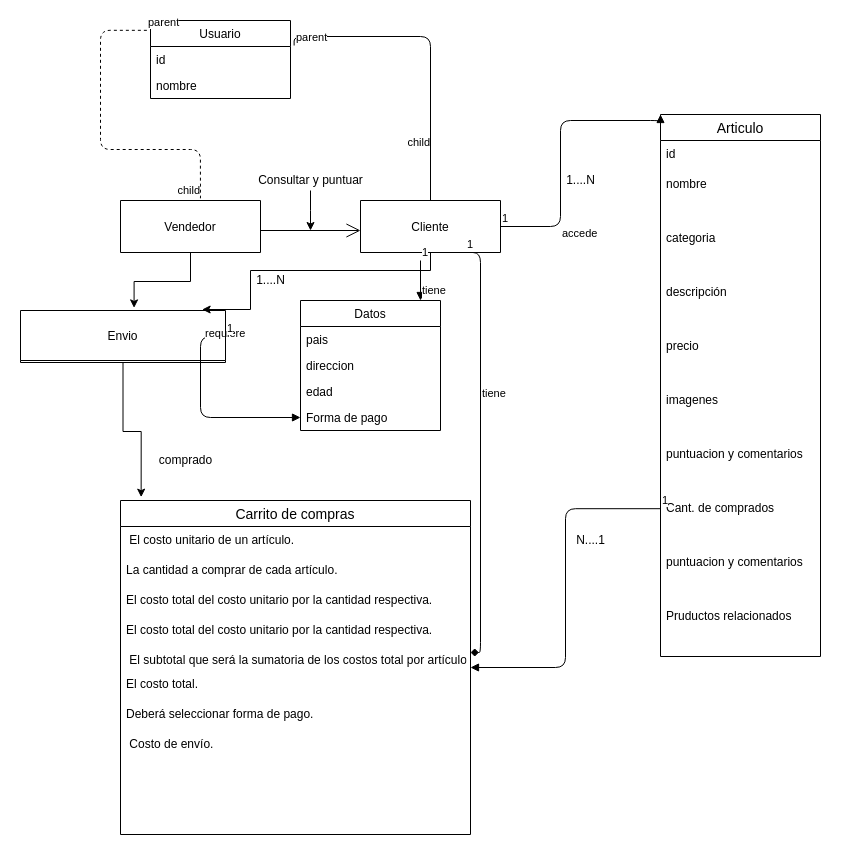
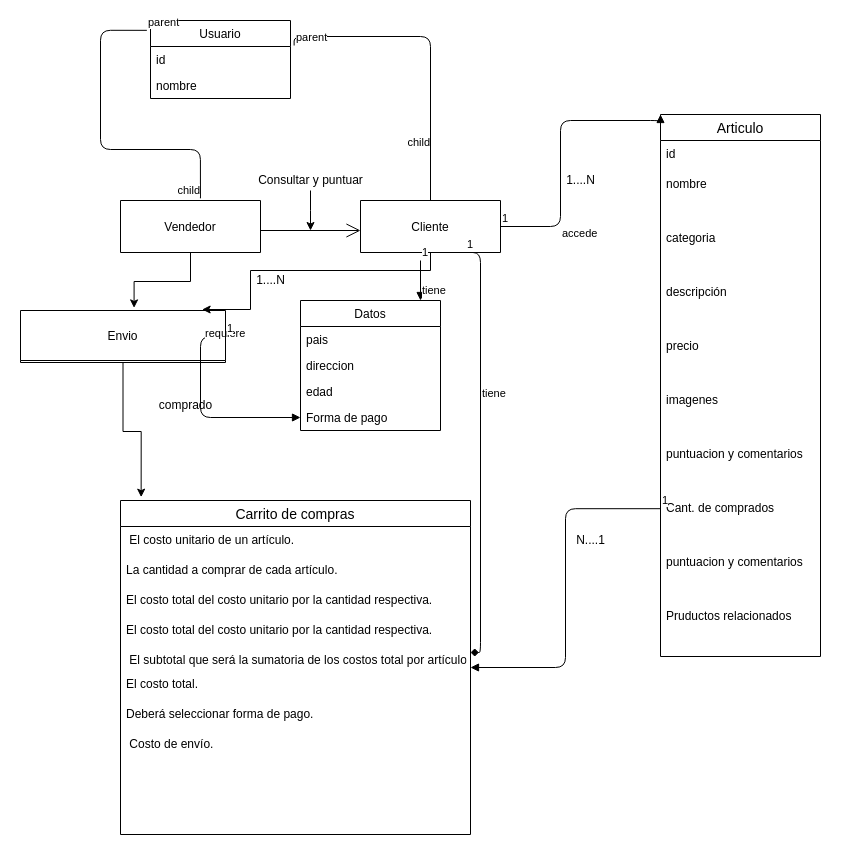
(101, 135) -> (101, 135)
(186, 461) -> (186, 406)
